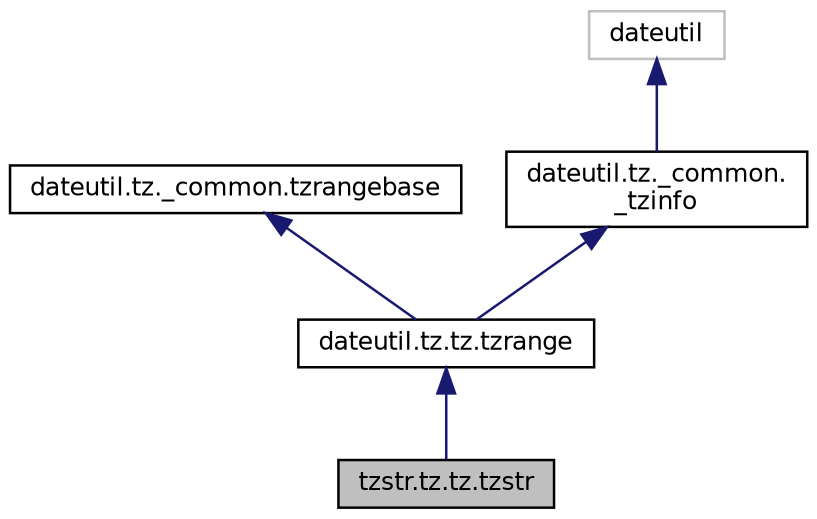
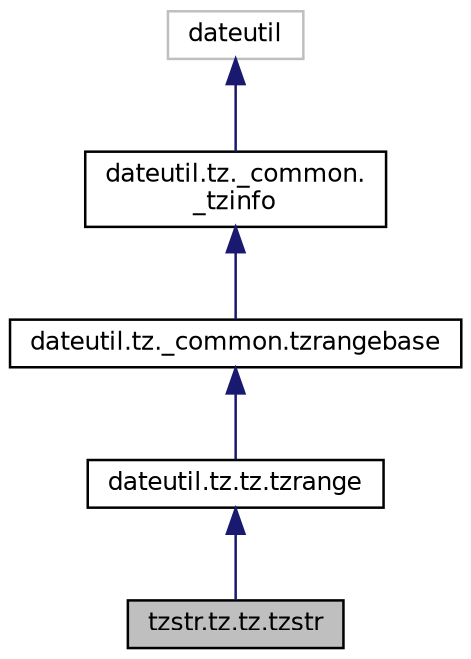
(531, 281) -> (236, 286)
